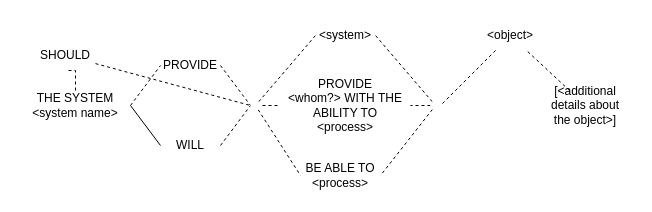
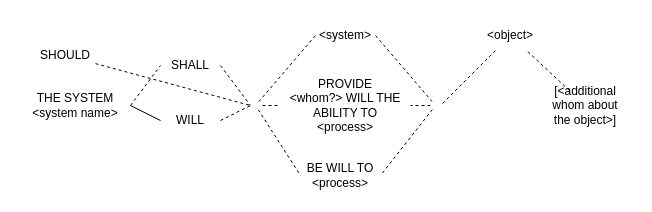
(191, 66) -> (191, 66)
(76, 77) -> none
(346, 106) -> (346, 106)
(586, 106) -> (586, 106)
(191, 146) -> (191, 121)
(341, 176) -> (341, 176)
